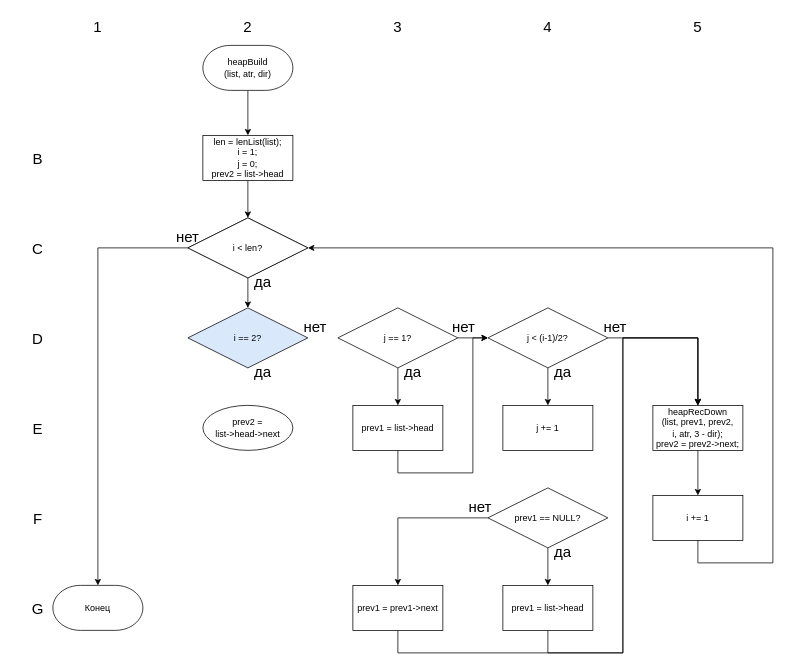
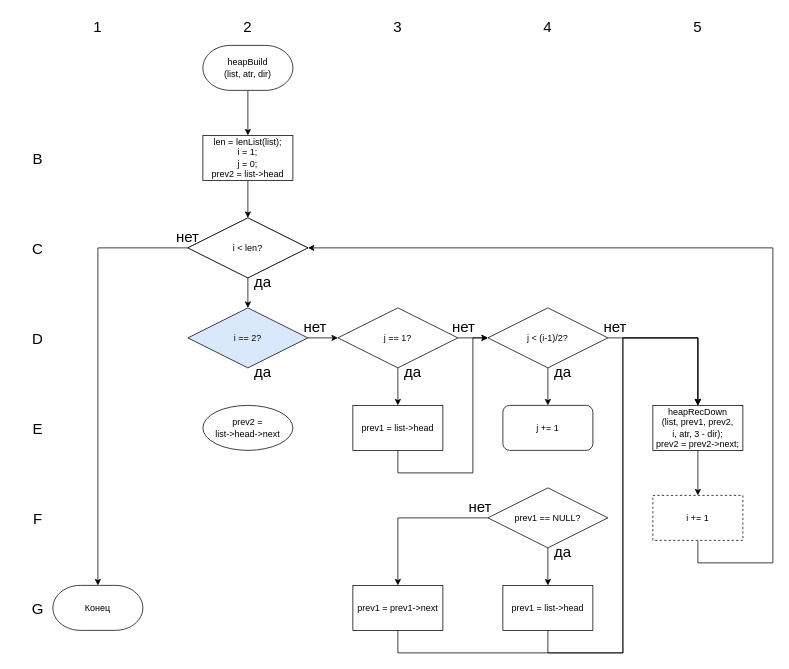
none -> (331, 338)
(548, 428) -> (548, 428)
(698, 518) -> (698, 518)
